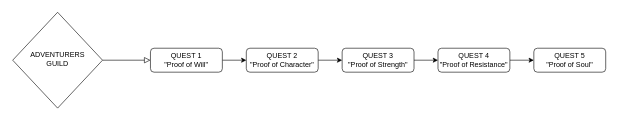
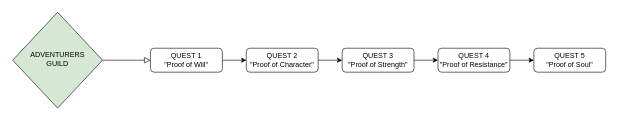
(57, 60) -> (57, 60)
